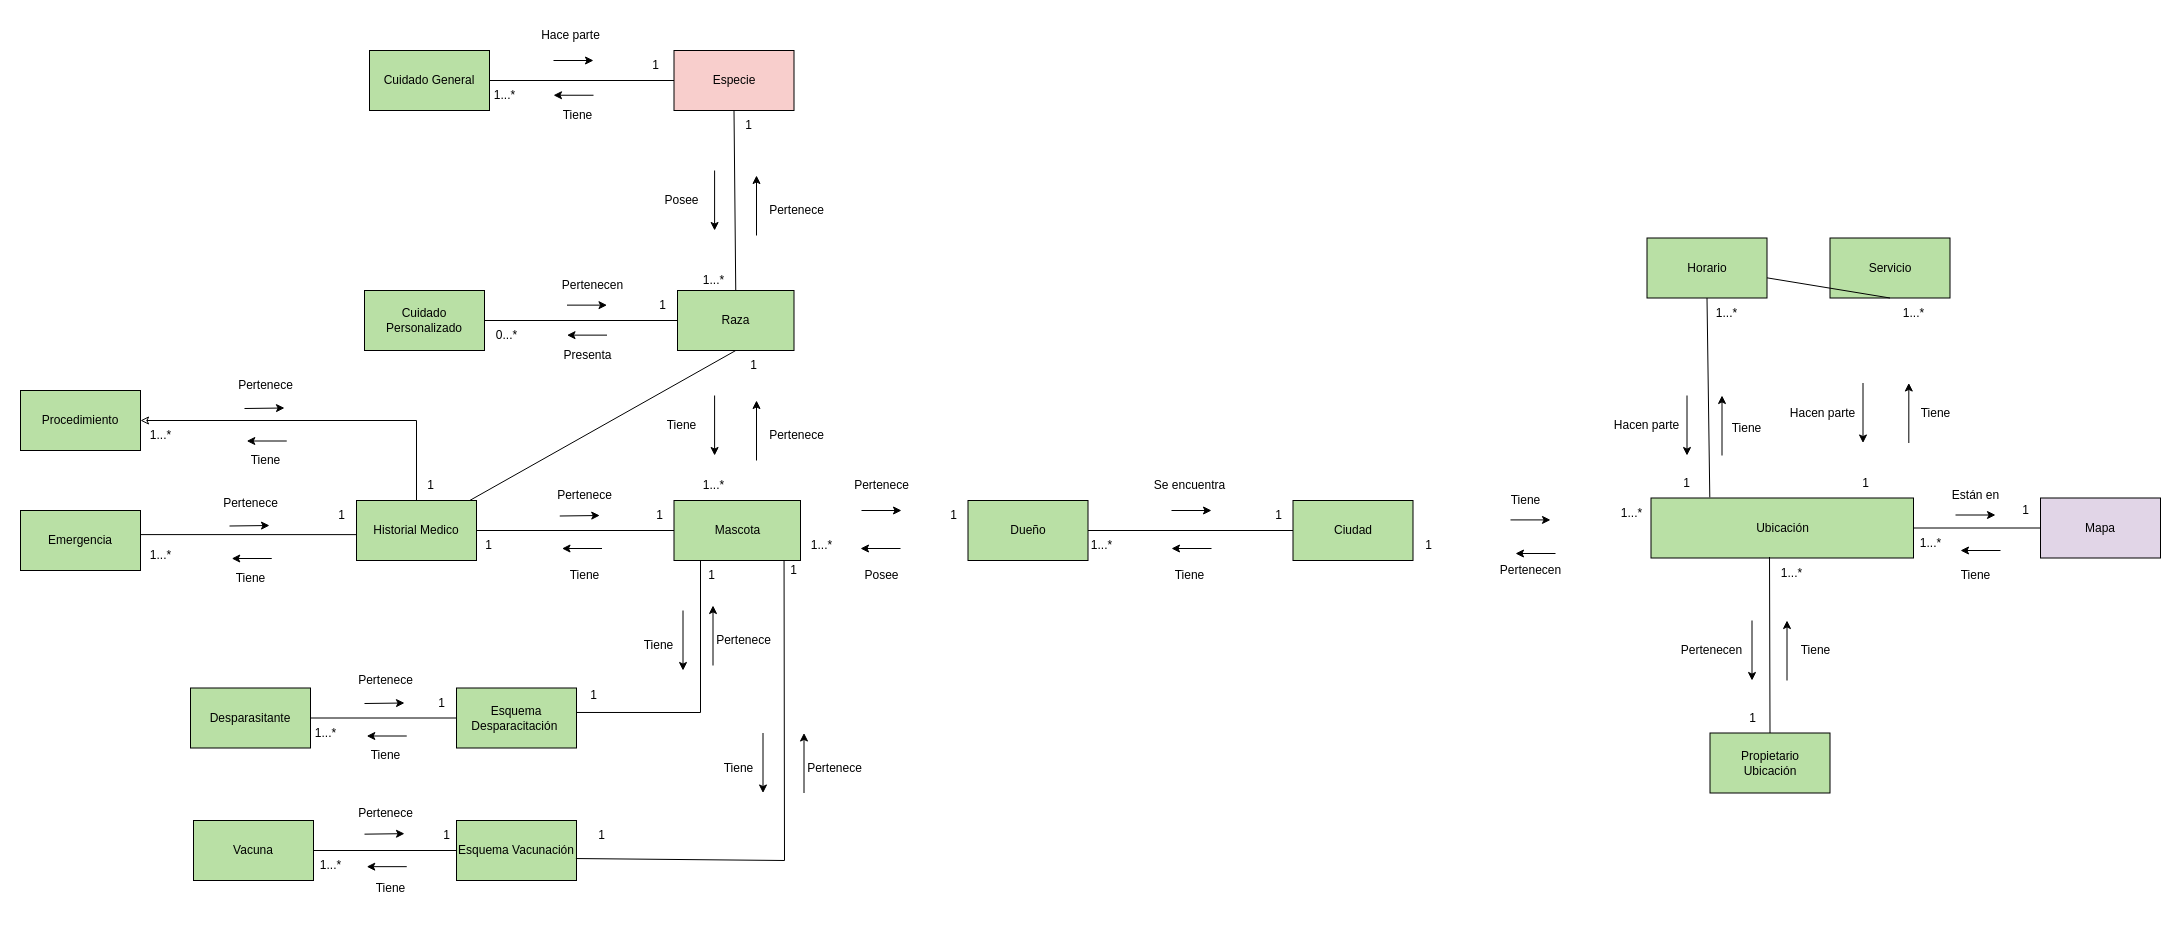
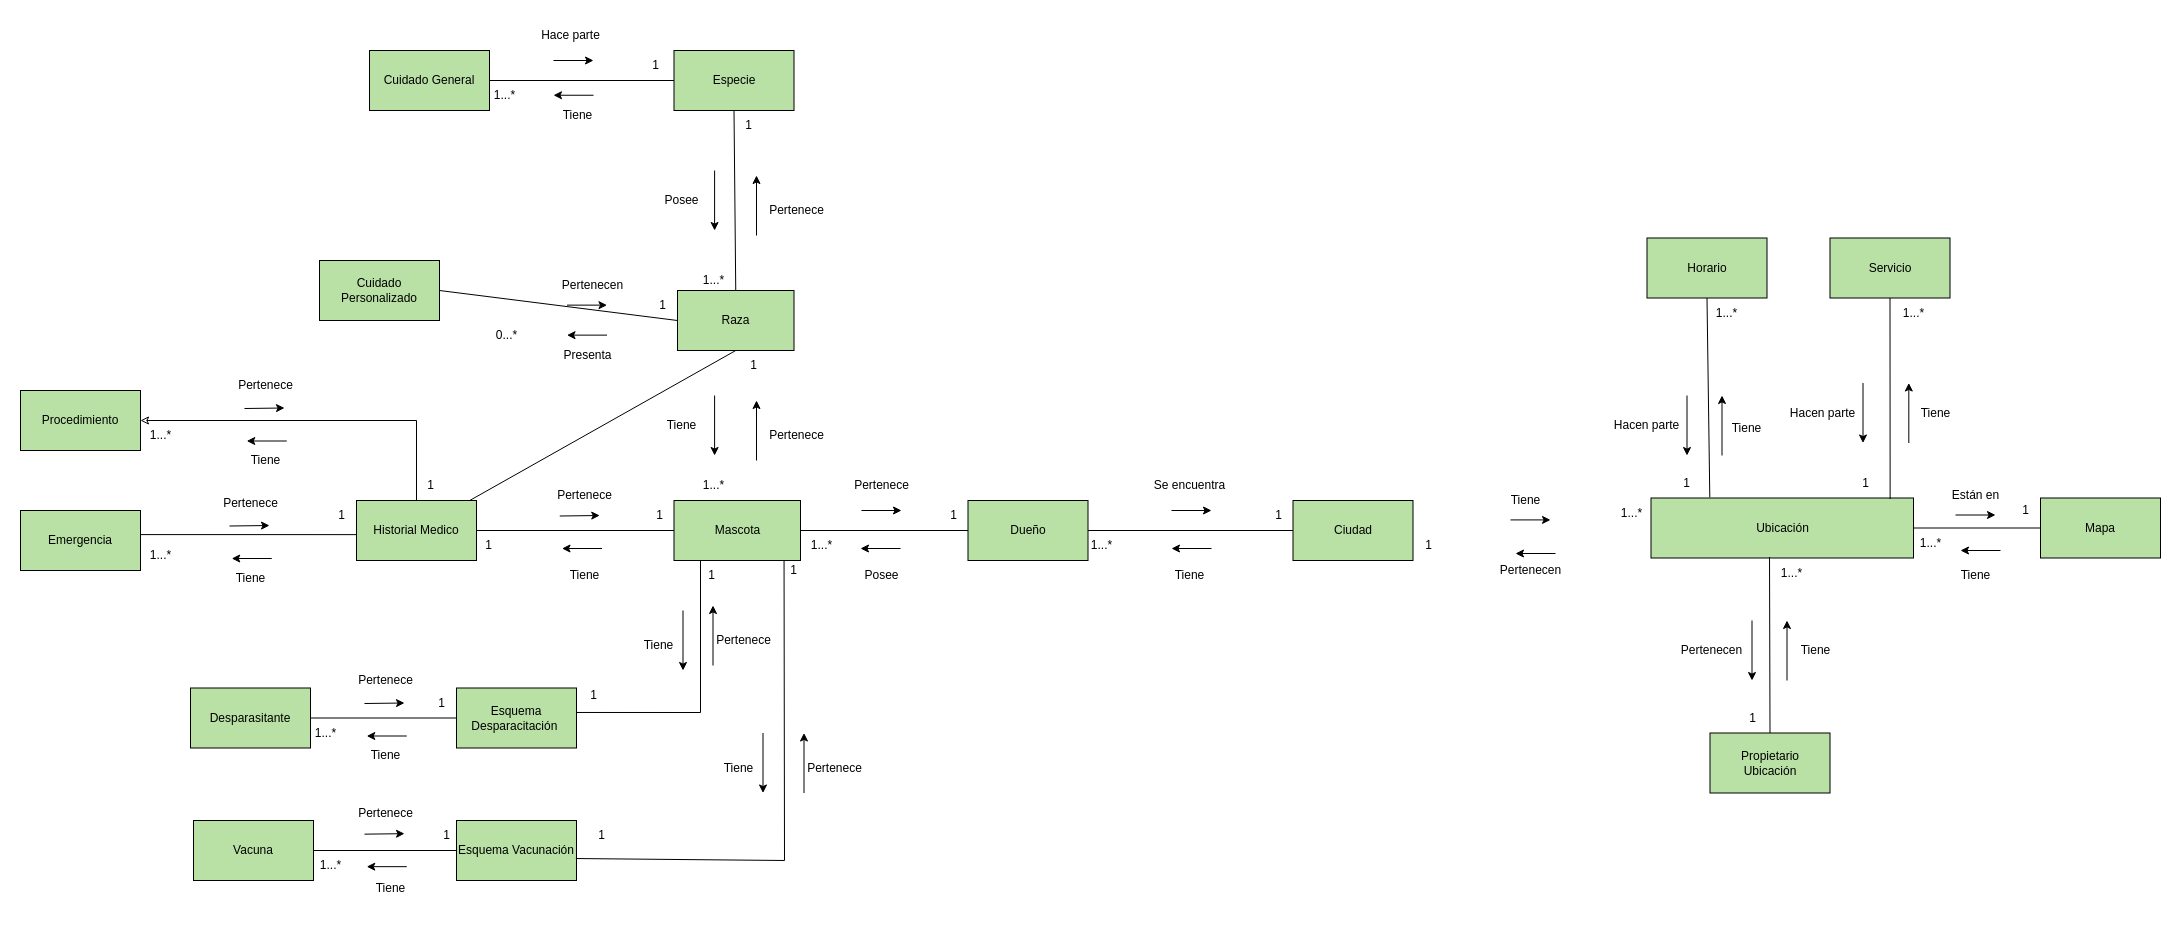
(734, 81) -> (734, 81)
(1829, 288) -> (1890, 398)
(425, 321) -> (380, 291)
(2101, 528) -> (2101, 528)
none -> (884, 531)
